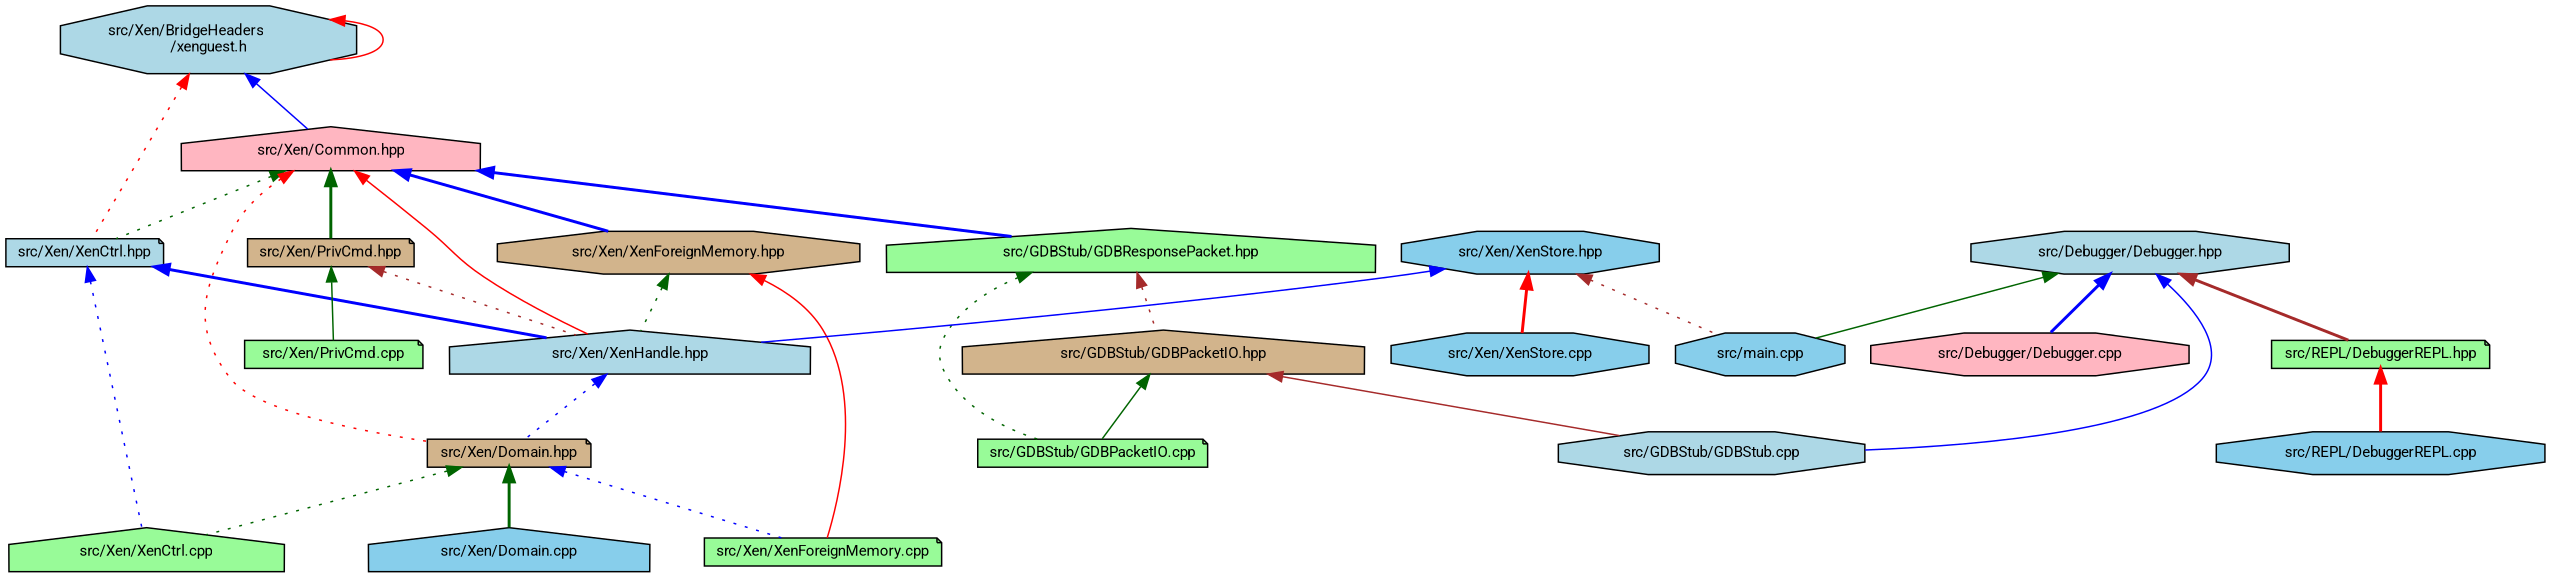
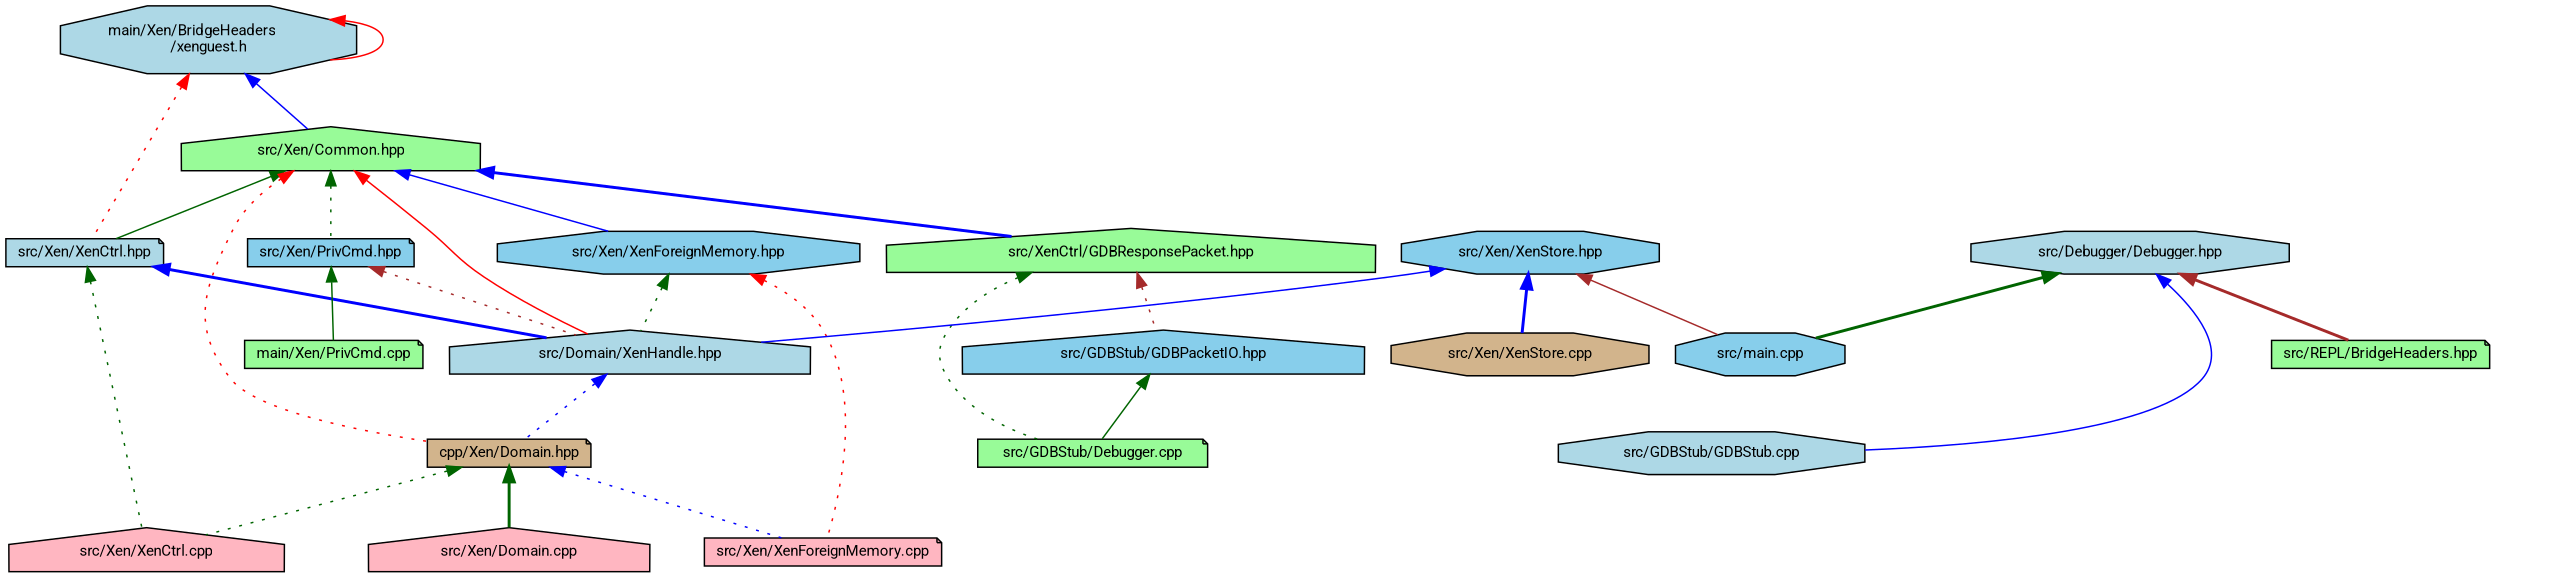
(209, 40) -> (209, 40)
(331, 151) -> (331, 151)
(509, 203) -> (509, 203)
(194, 208) -> (194, 208)
(331, 212) -> (331, 212)
(331, 253) -> (331, 253)
(679, 253) -> (679, 253)
(1131, 253) -> (1131, 253)
(1654, 307) -> (1654, 307)
(1930, 308) -> (1930, 308)
(1524, 311) -> (1524, 311)
(334, 354) -> (334, 354)
(630, 354) -> (630, 354)
(1163, 354) -> (1163, 354)
(1520, 354) -> (1520, 354)
(2030, 354) -> none
(2381, 354) -> (2381, 354)
(843, 394) -> (843, 394)
(116, 405) -> (116, 405)
(1451, 406) -> none
(509, 453) -> (509, 453)
(1093, 453) -> (1093, 453)
(2381, 453) -> none
(147, 552) -> (147, 552)
(509, 552) -> (509, 552)
(823, 552) -> (823, 552)
